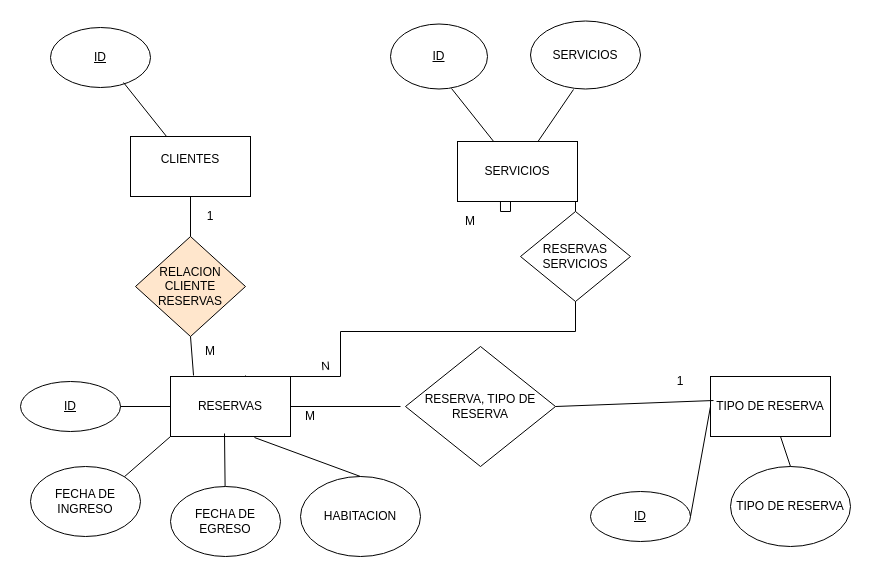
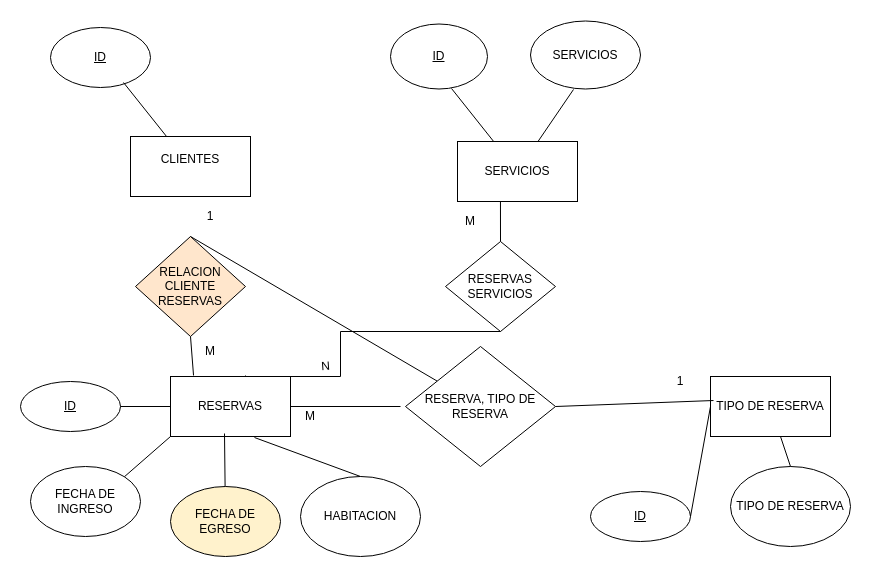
(191, 217) -> (313, 309)
(576, 257) -> (501, 287)
(226, 522) -> (226, 522)
